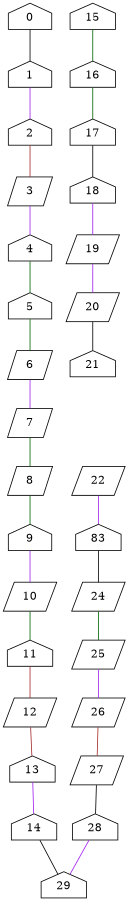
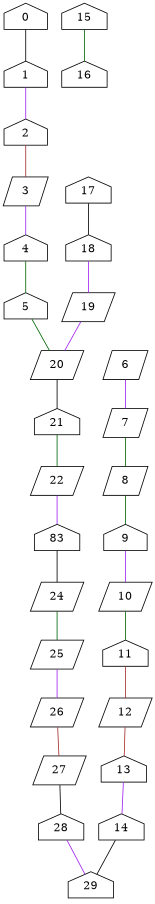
(93, 103) -> none
(30, 335) -> (41, 335)
none -> (57, 451)
